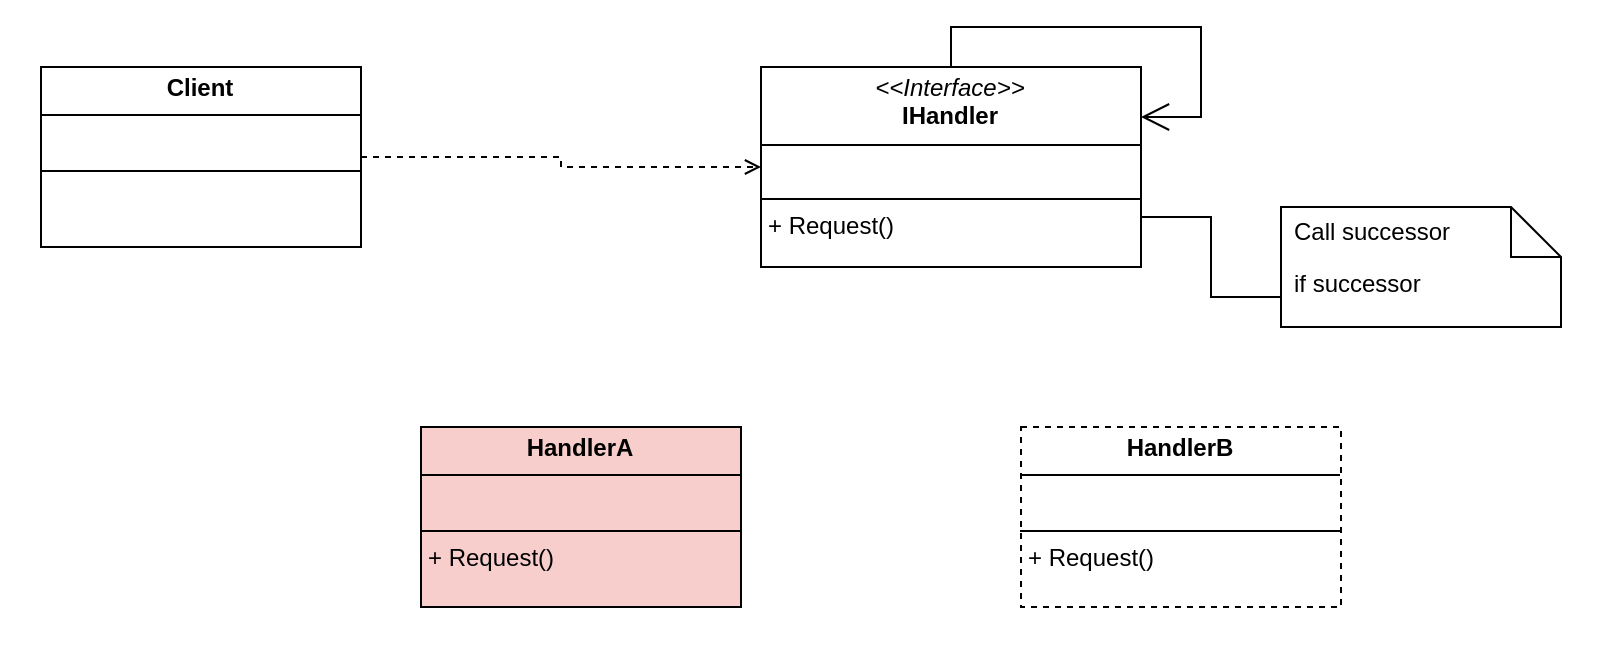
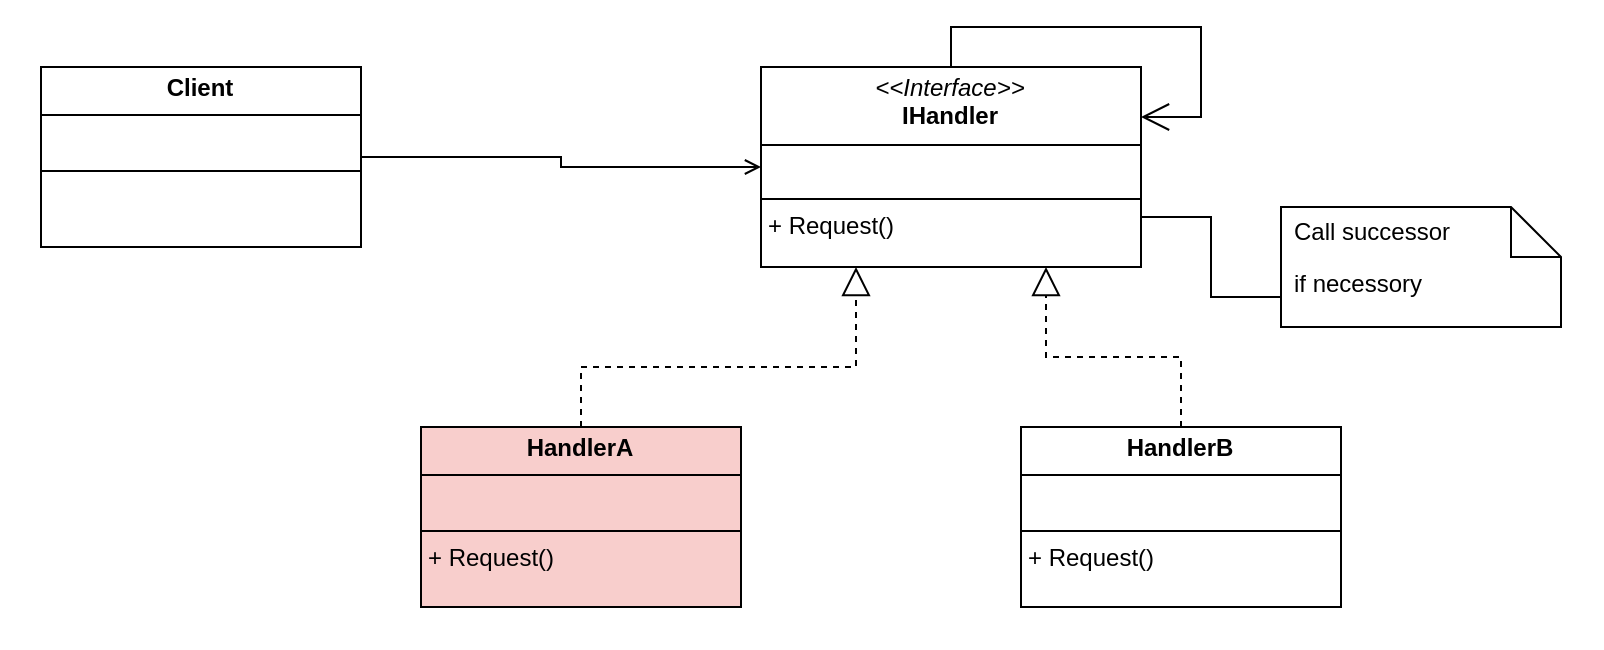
(561, 161) -> (561, 161)
(1369, 285) -> (1369, 285)
none -> (1118, 357)
none -> (724, 367)
(1181, 517) -> (1181, 517)
